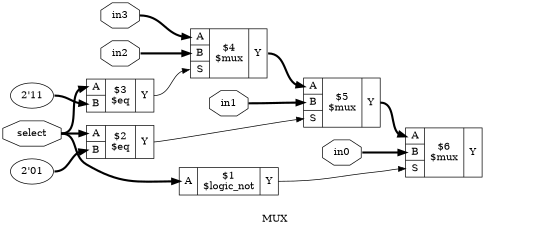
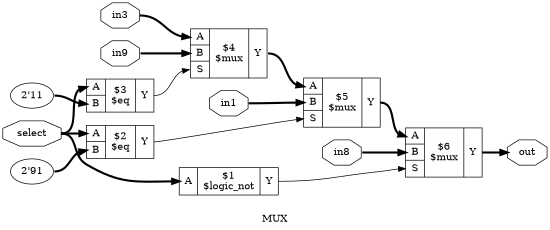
(120, 53) -> (120, 53)
(342, 153) -> (342, 153)
none -> (527, 153)
(32, 171) -> (32, 171)
